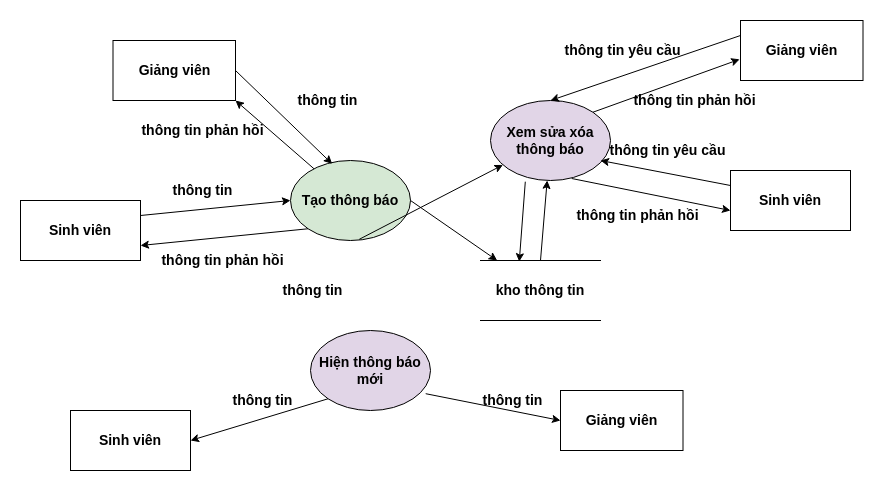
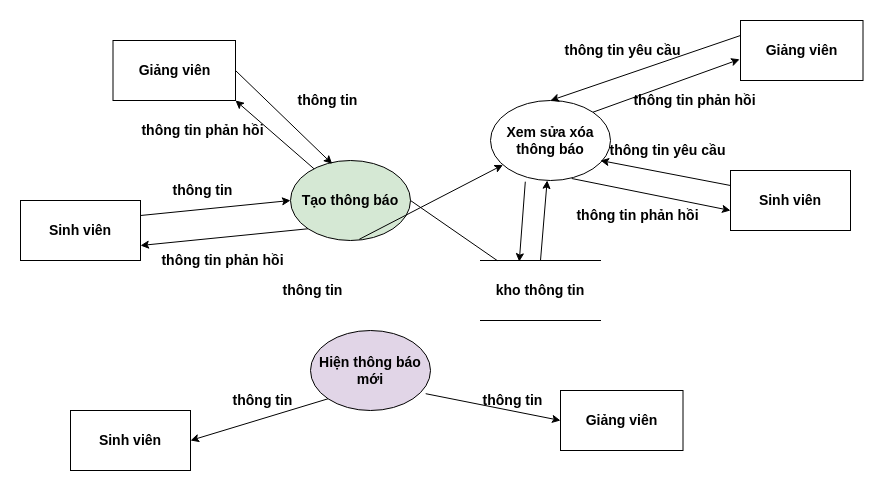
(551, 141) -> (551, 141)
(490, 256) -> (491, 257)
